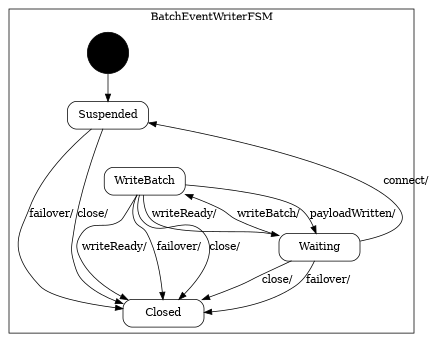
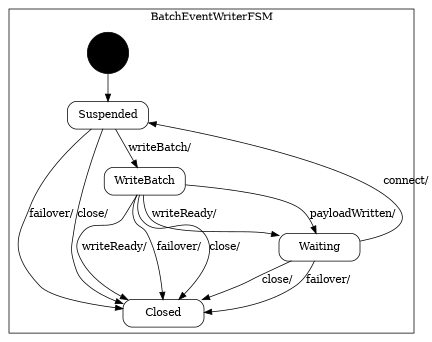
(235, 219) -> (125, 145)
